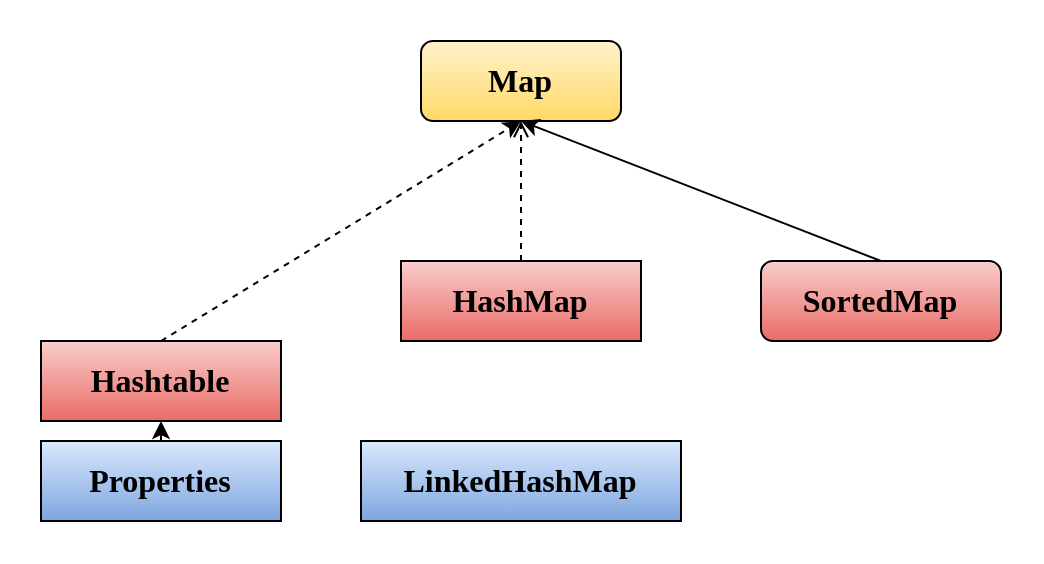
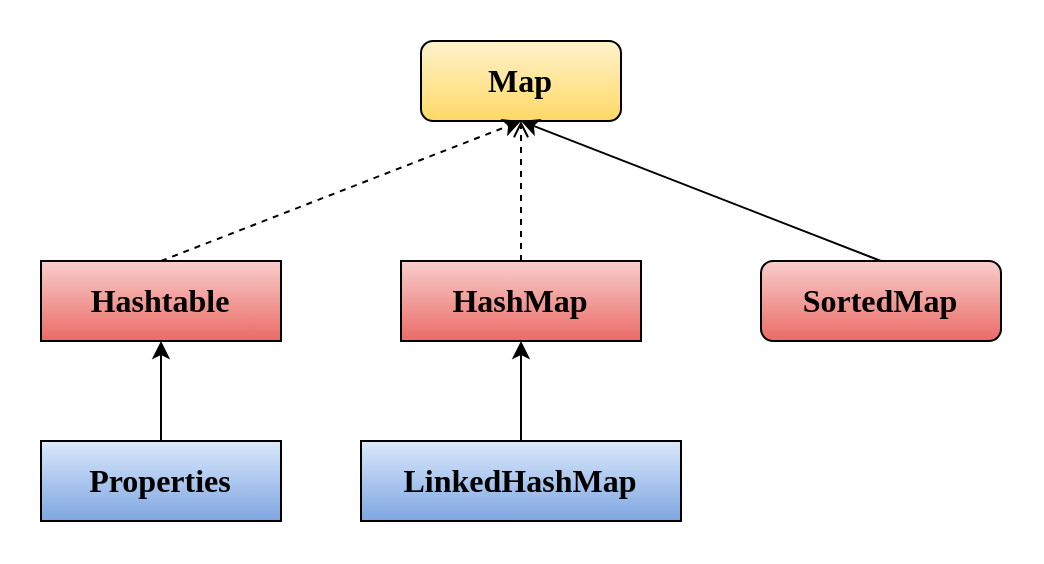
(161, 381) -> (161, 301)
none -> (521, 398)
